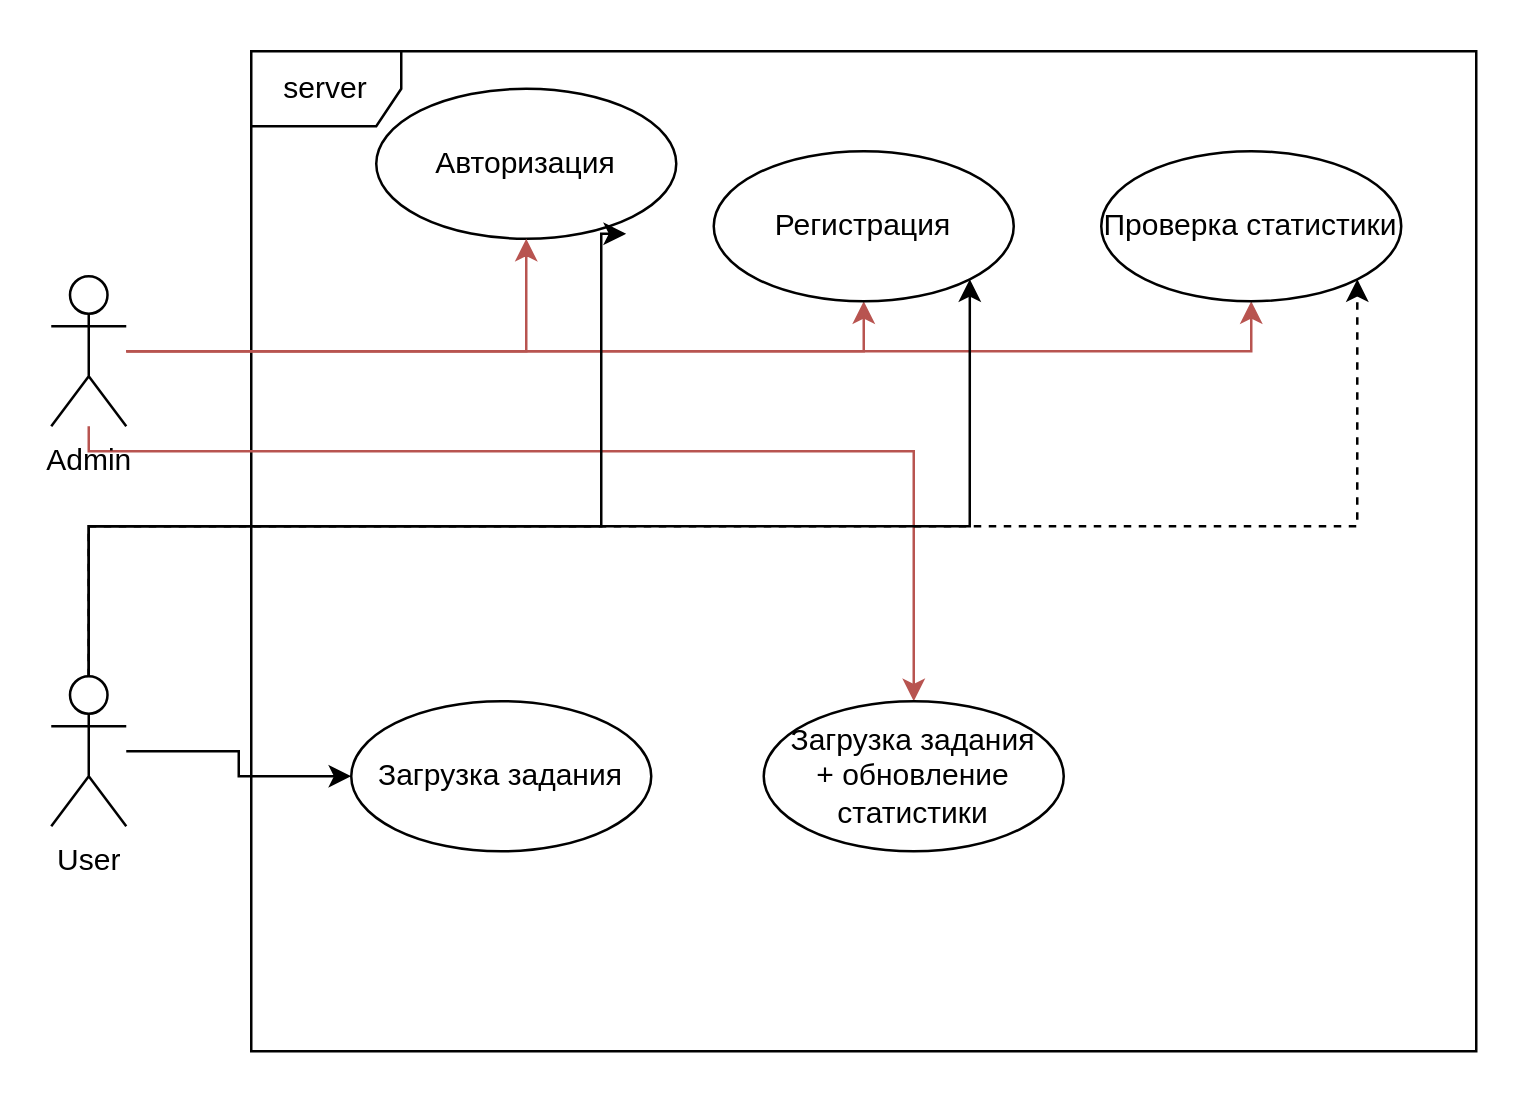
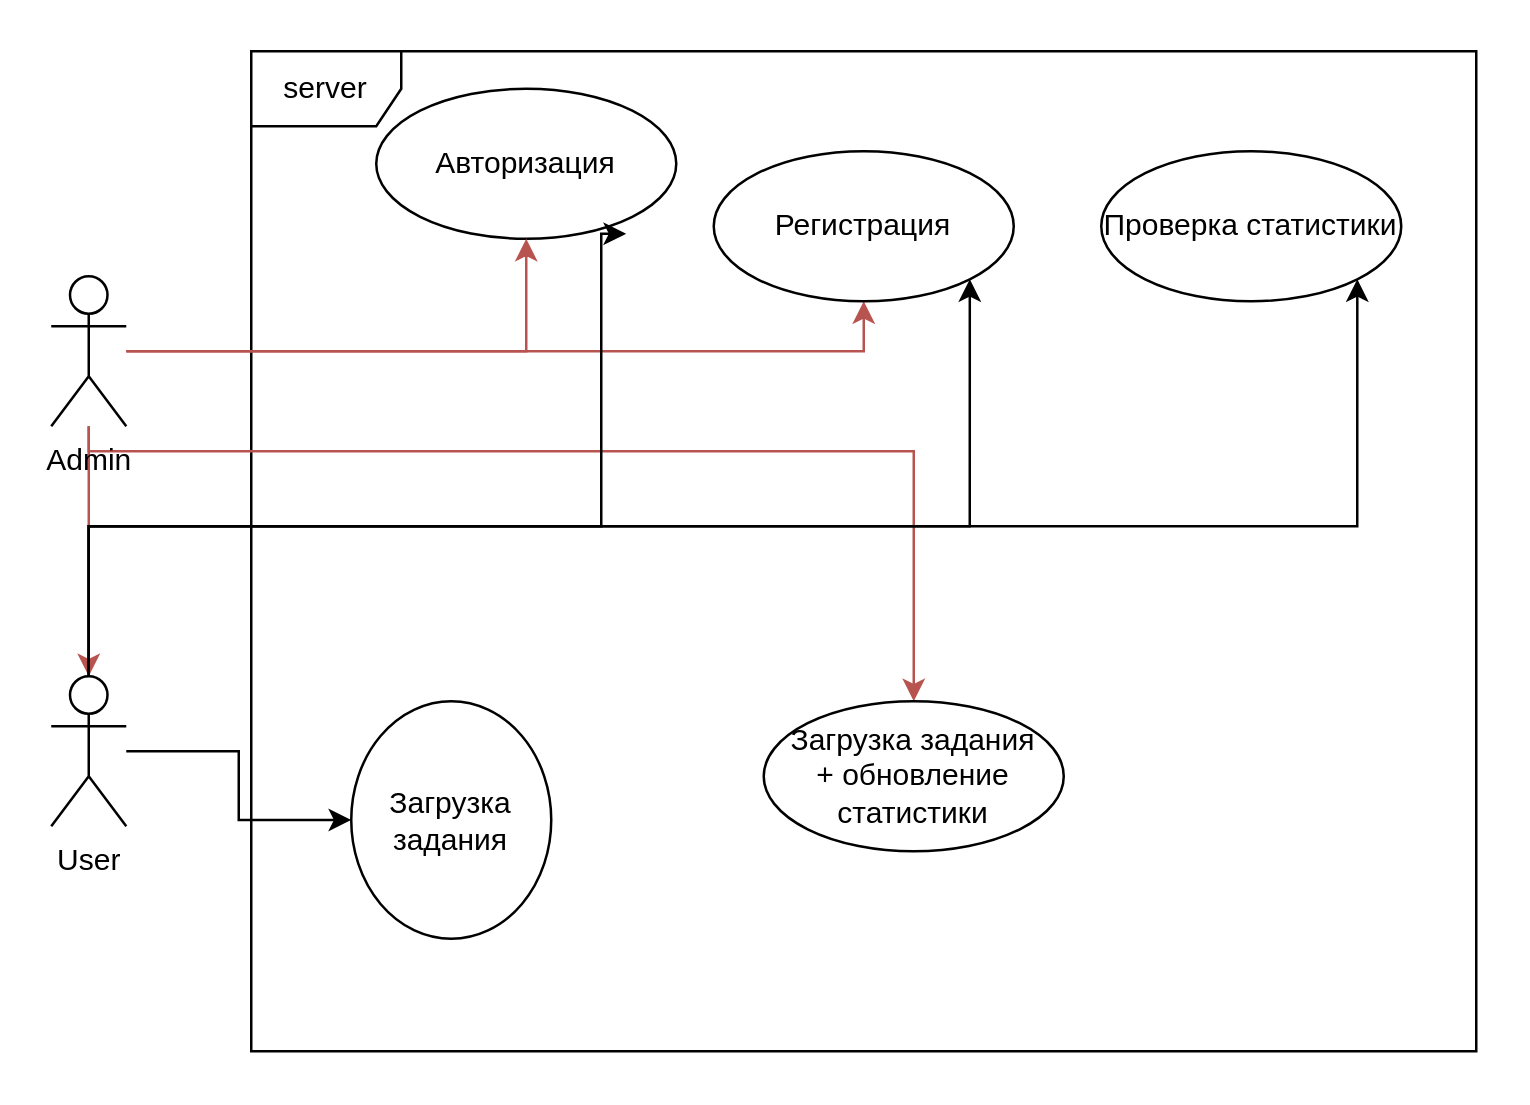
(1129, 351) -> (89, 489)
(1280, 526) -> (1280, 526)
(501, 776) -> (451, 820)
